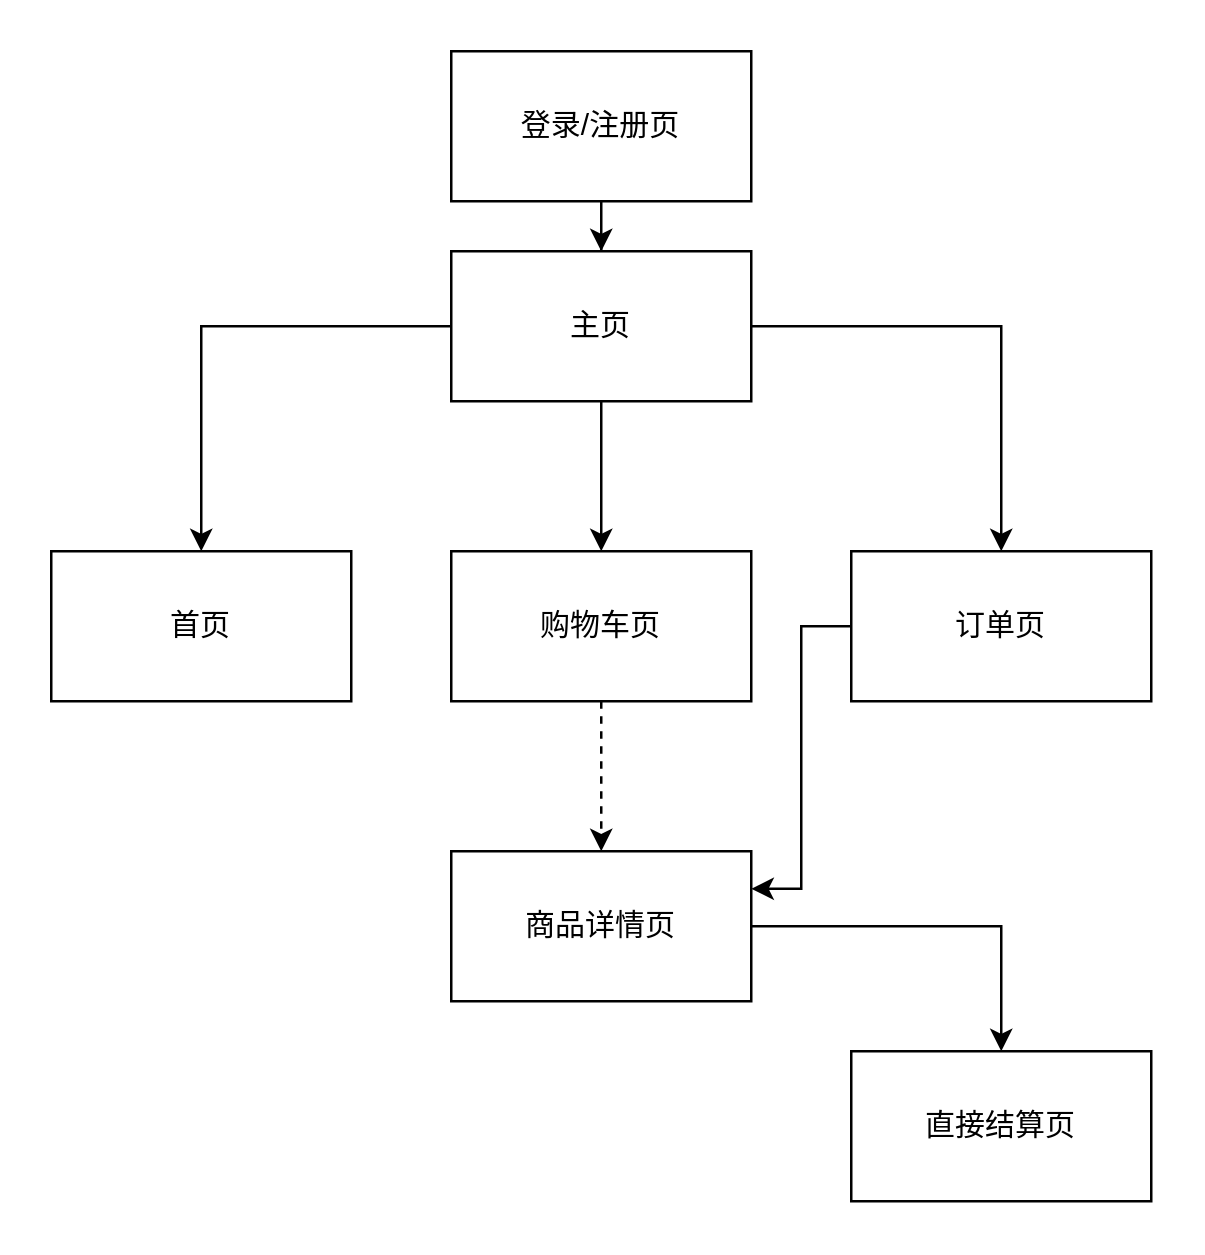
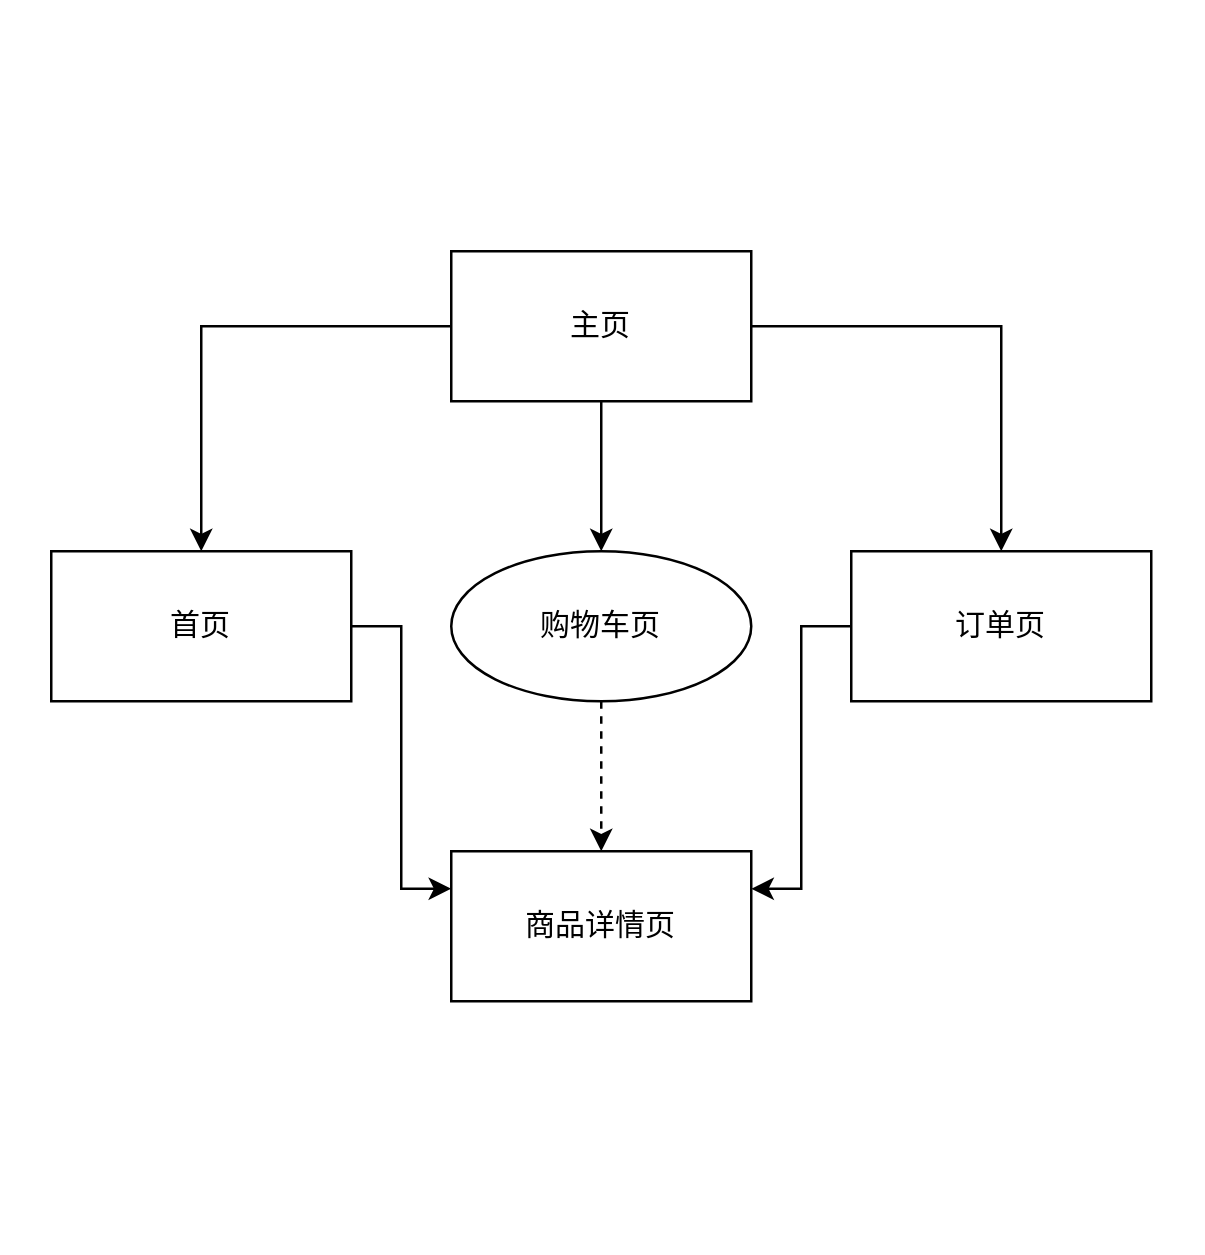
(601, 126) -> none
(601, 234) -> none
(601, 626) -> (601, 626)
none -> (401, 749)
(930, 926) -> none
(1001, 1126) -> none
